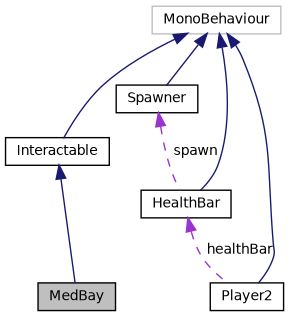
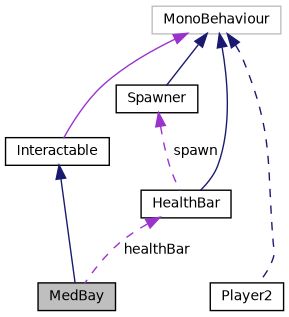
(110, 79) -> (110, 79)
(268, 164) -> (268, 164)
(205, 261) -> (112, 250)
